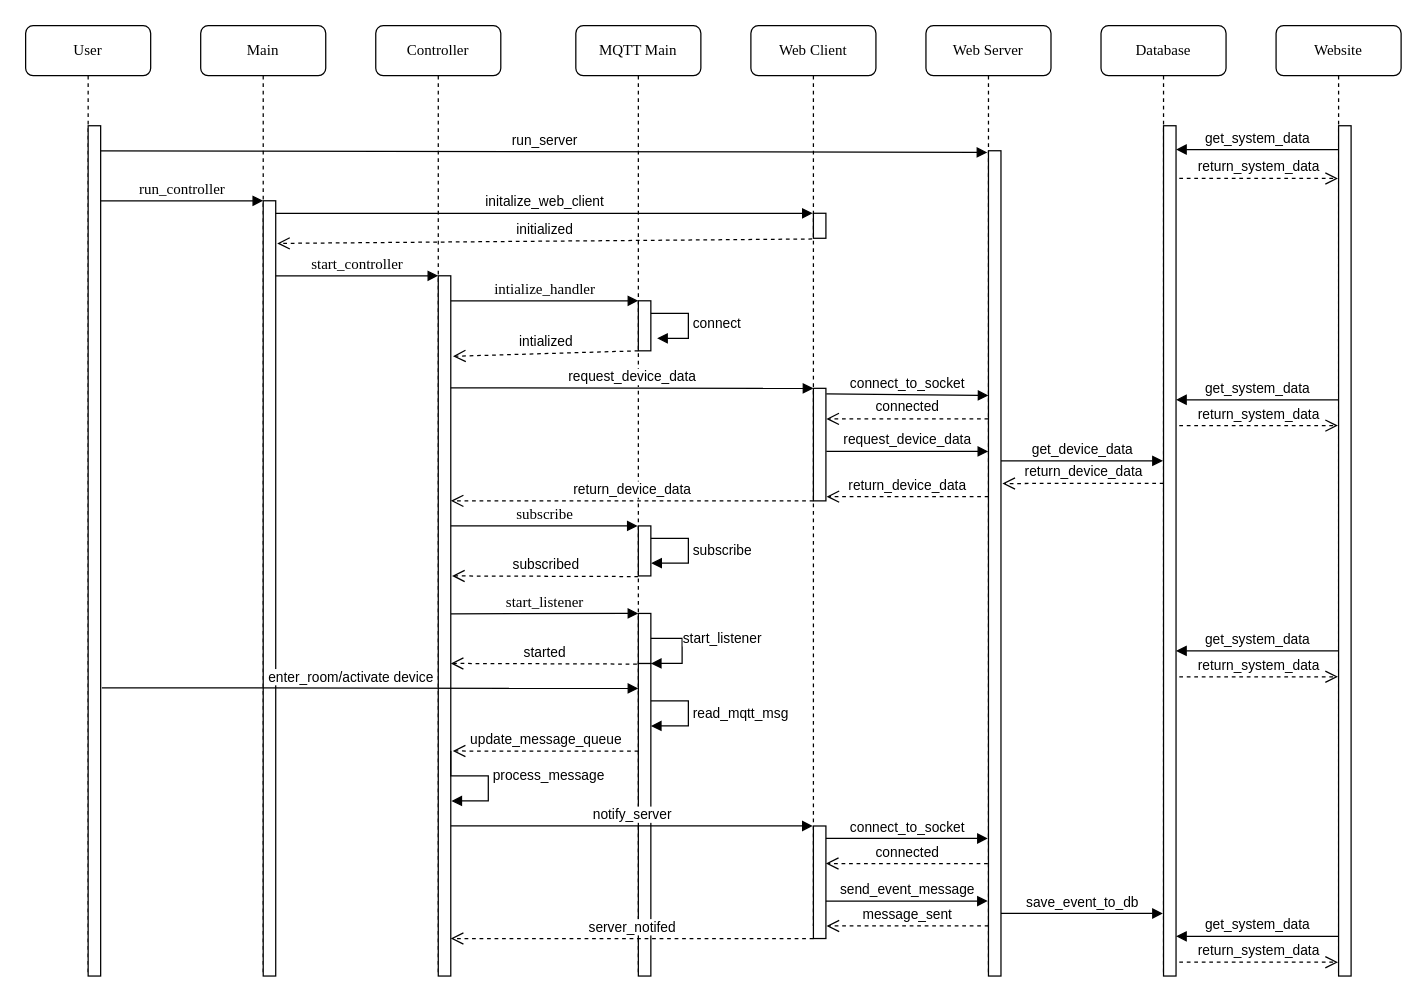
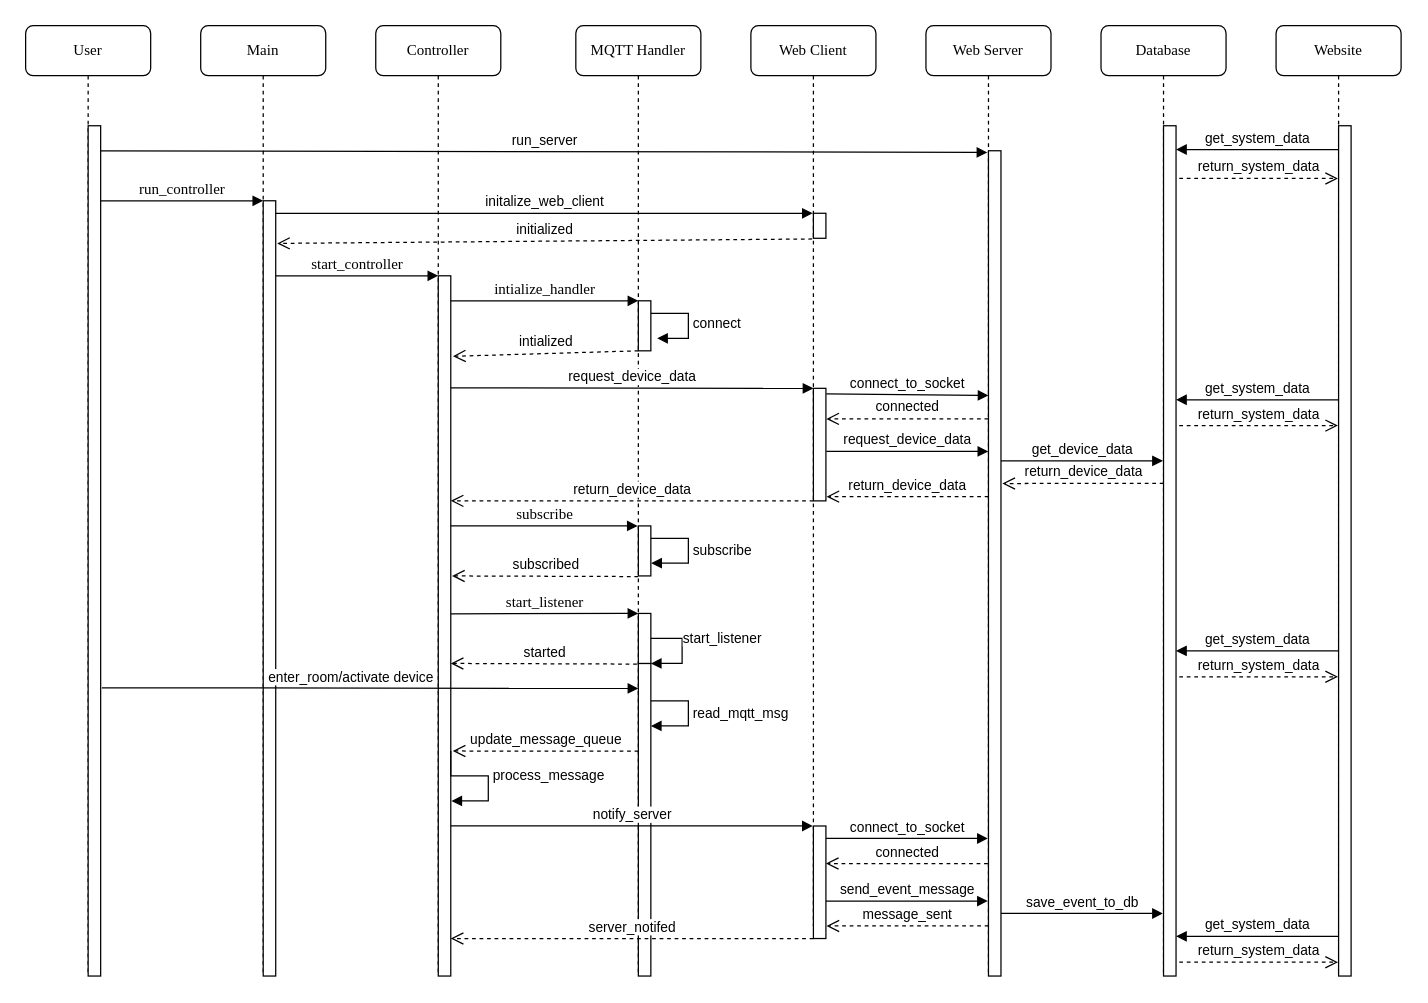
(638, 51) -> (638, 51)
